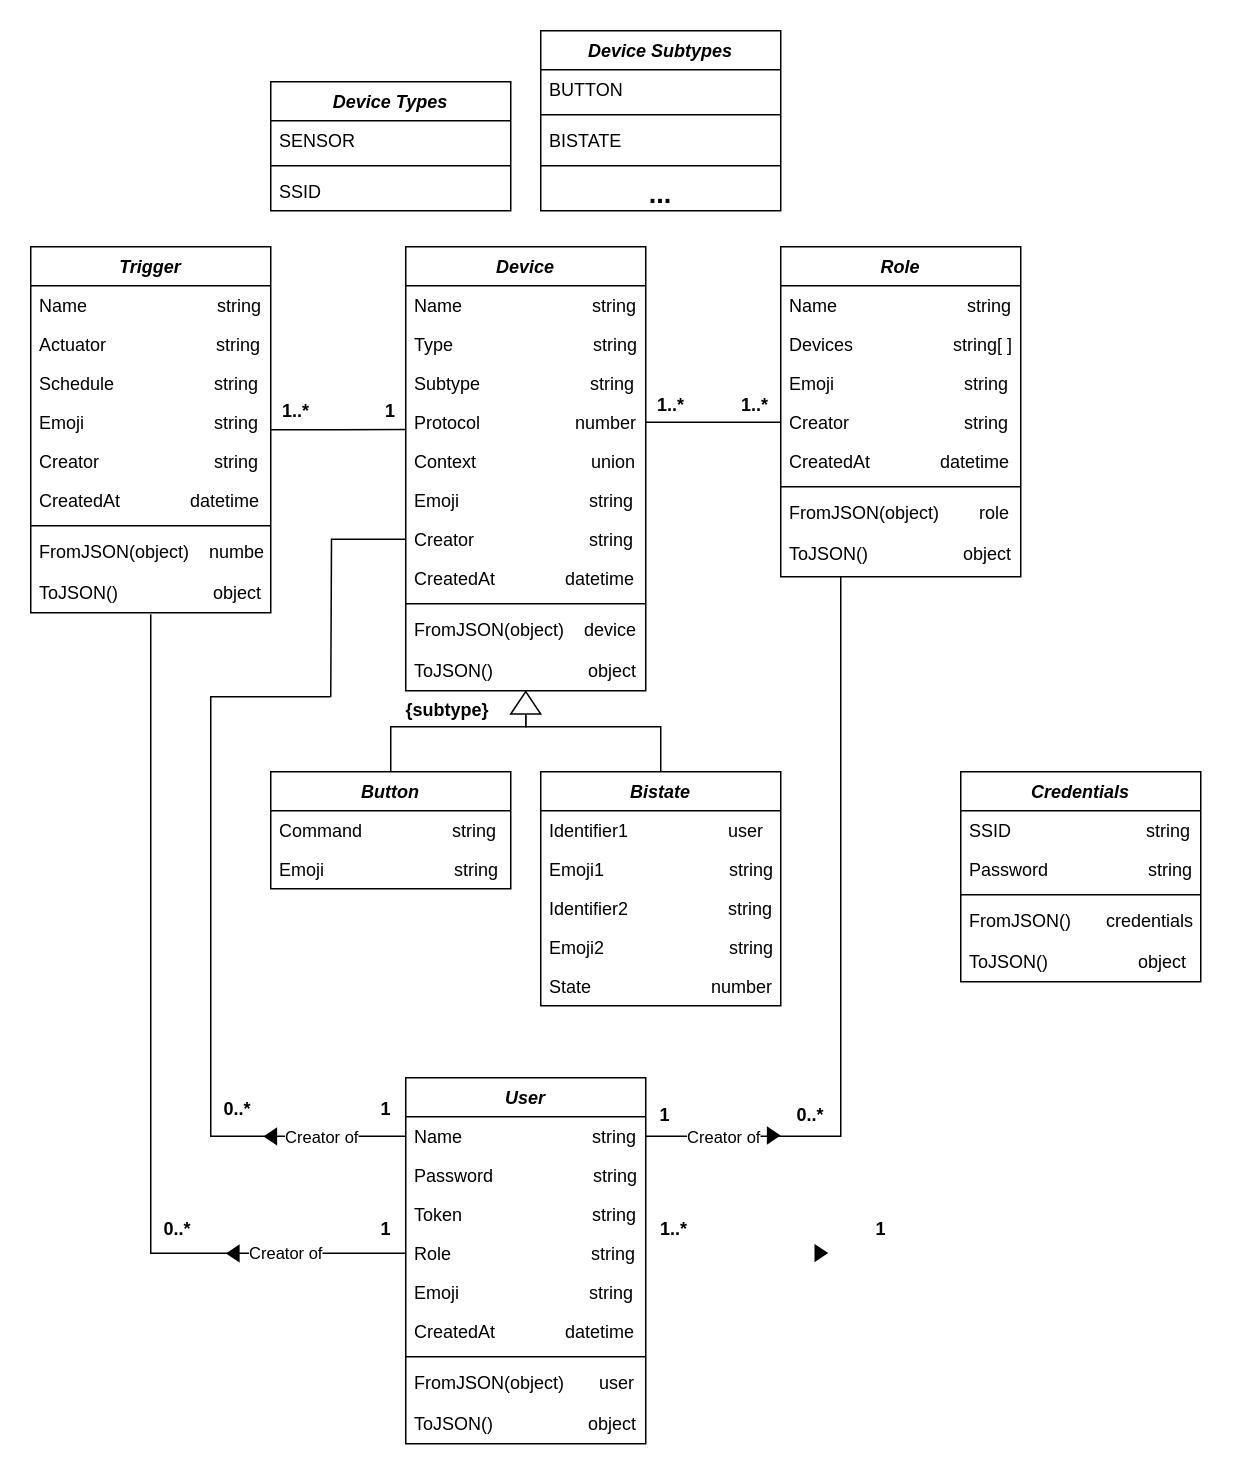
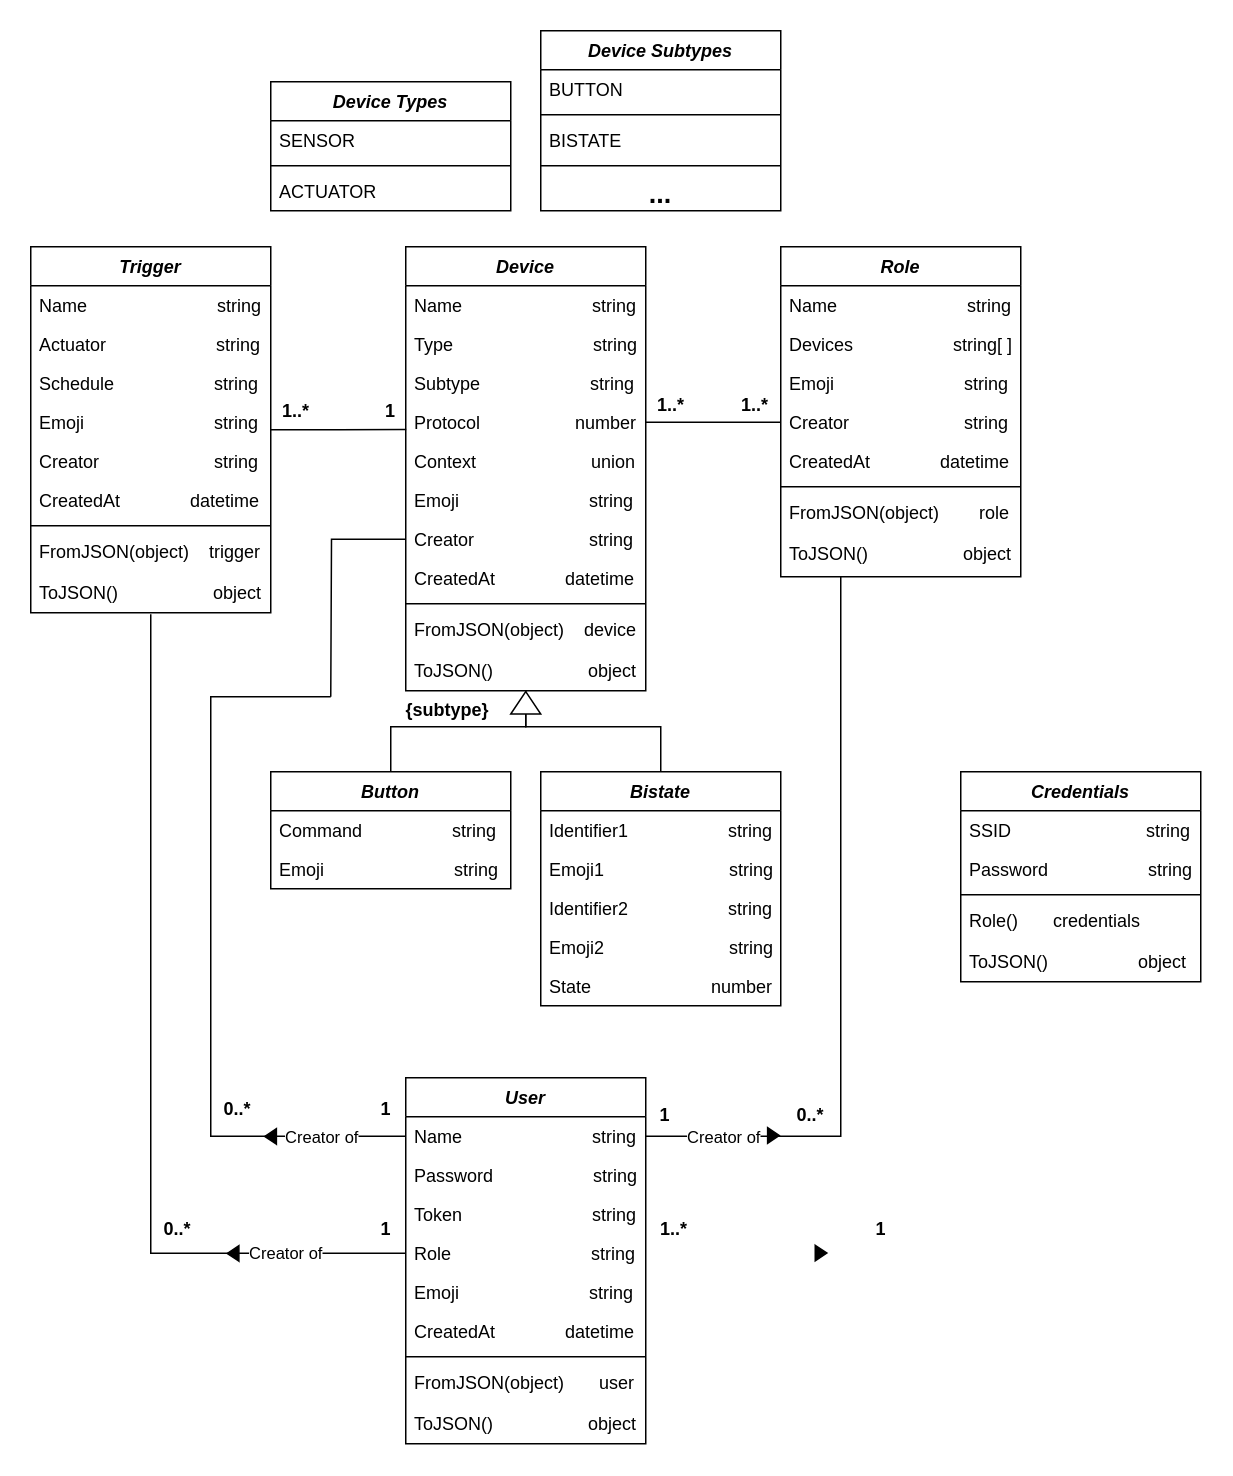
(299, 192) -> (319, 192)
(165, 552) -> (168, 552)
(697, 831) -> (705, 831)
(1098, 921) -> (1076, 921)
